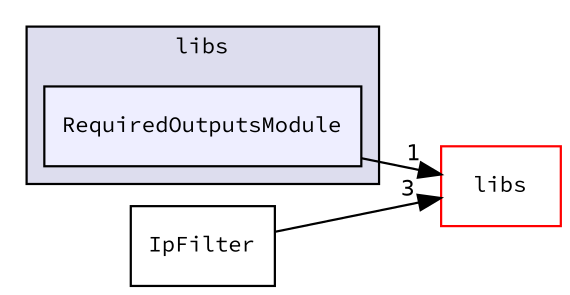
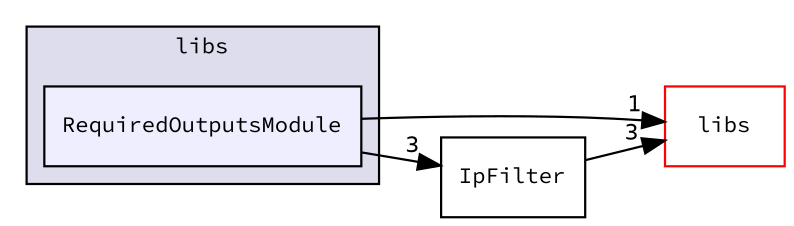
none -> (393, 158)
